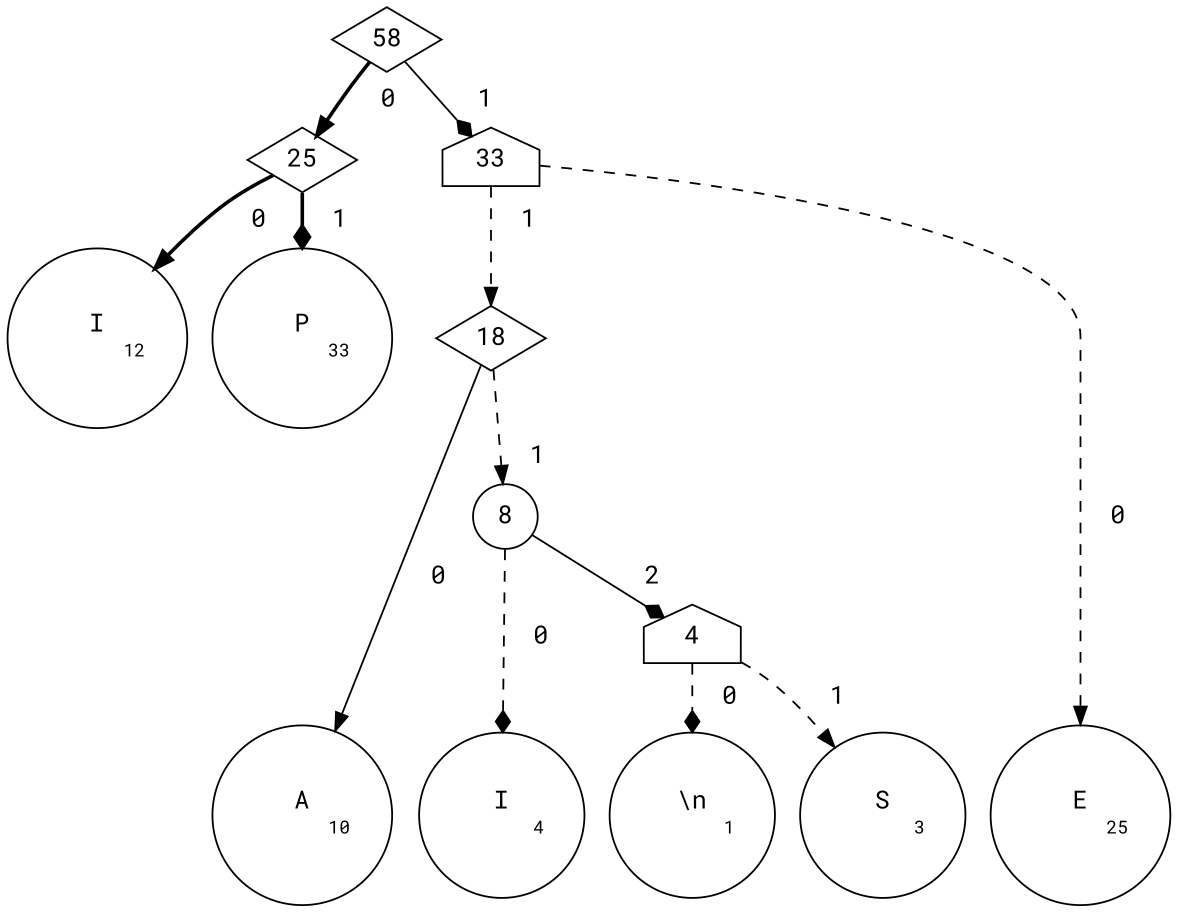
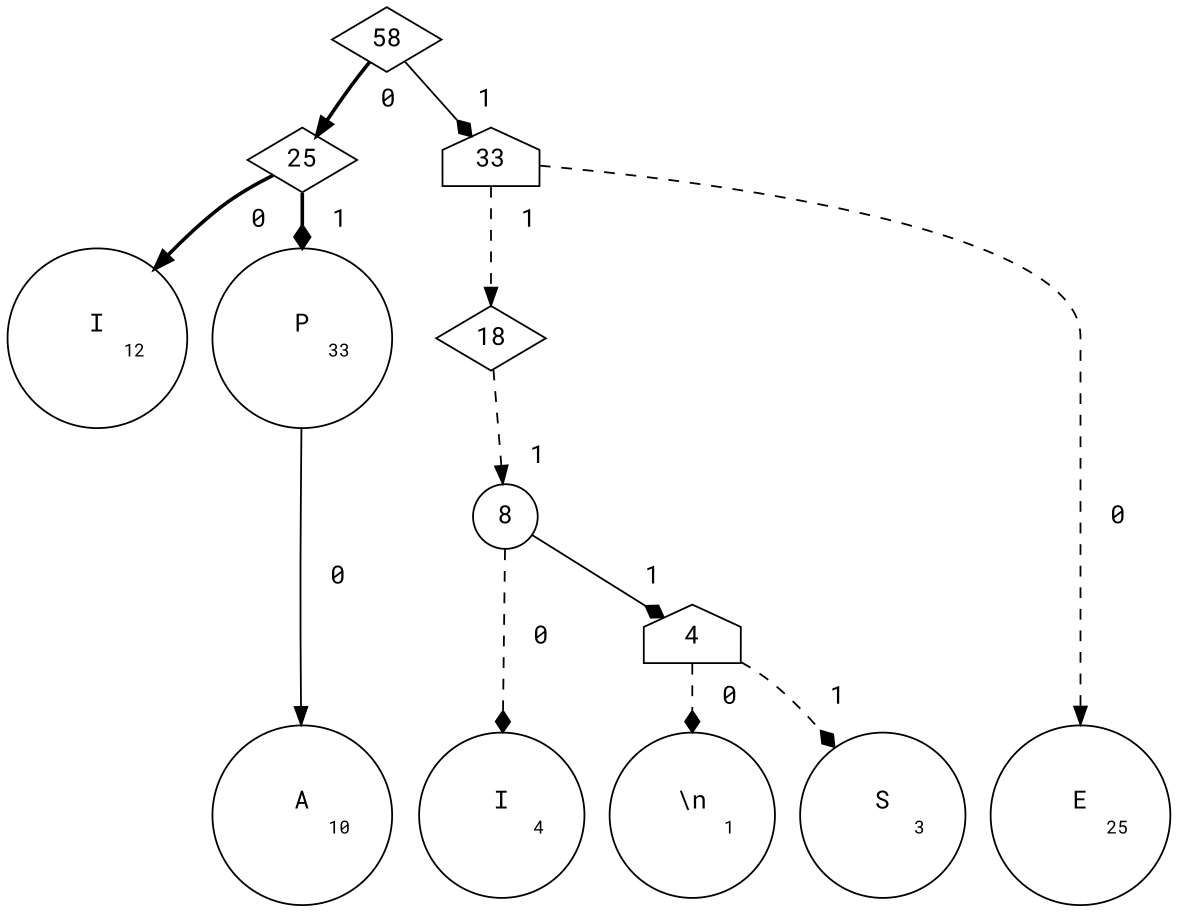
(412, 539) -> (300, 567)
(653, 577) -> (653, 577)
(784, 693) -> (784, 693)
